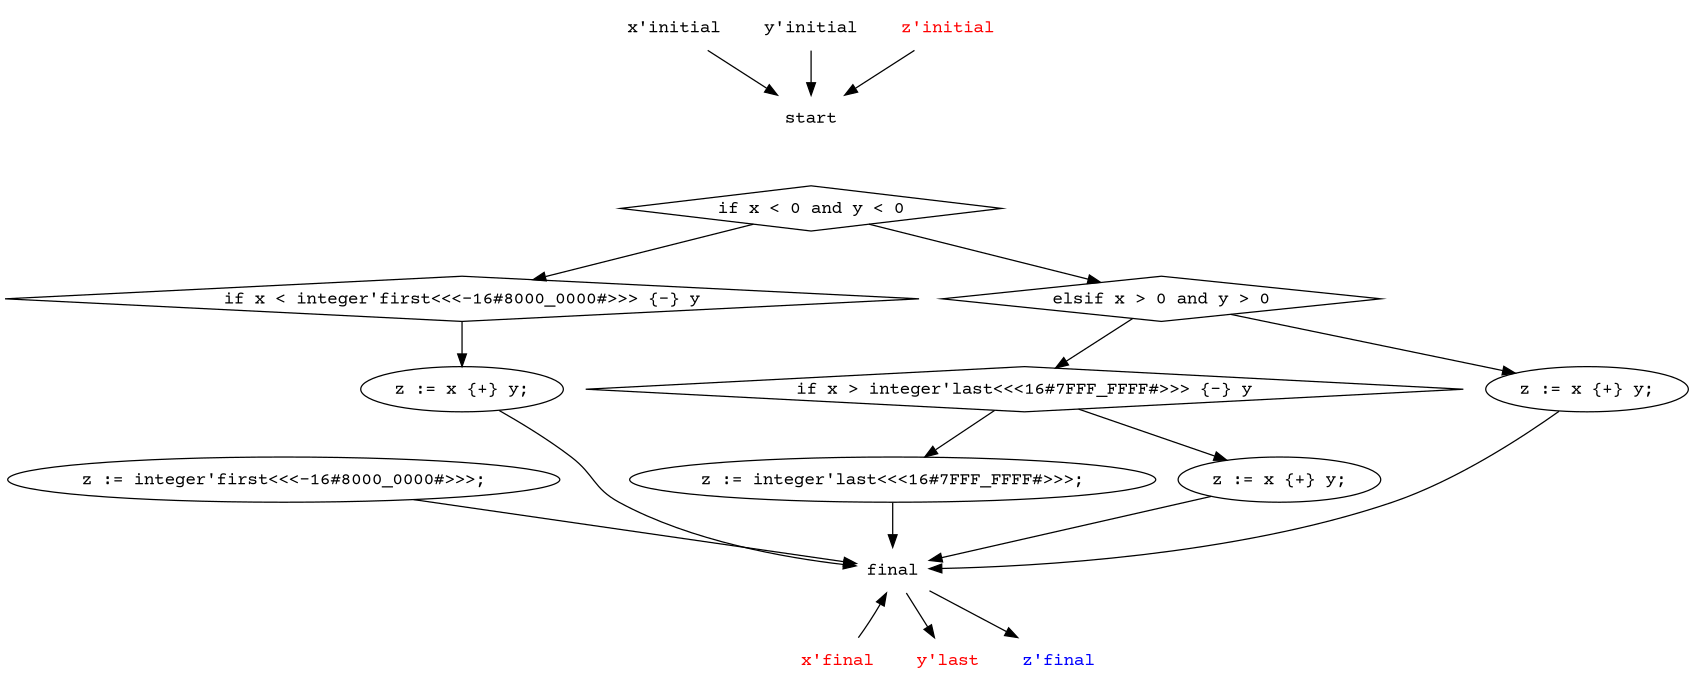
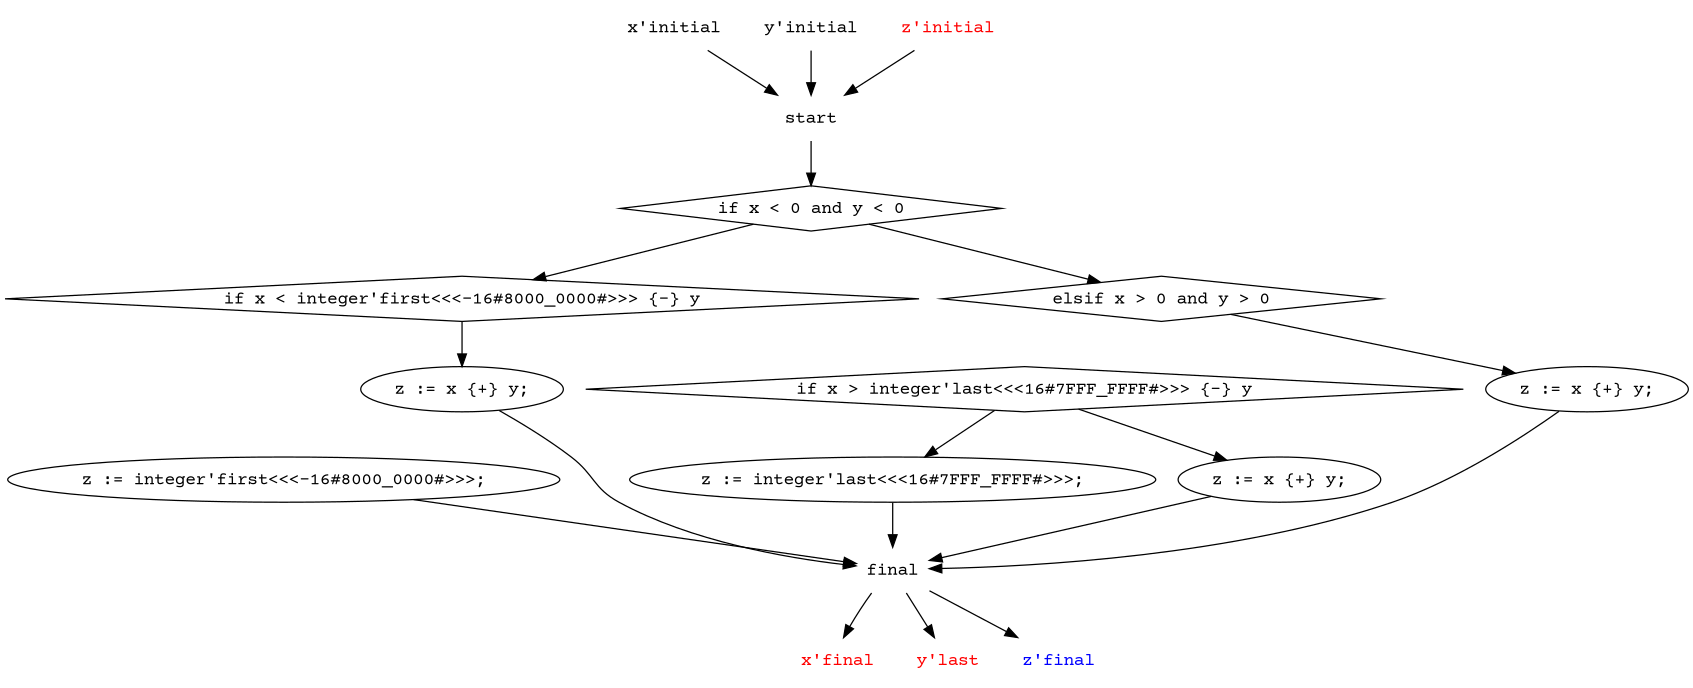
none -> (811, 157)
(1100, 340) -> none
(870, 621) -> (860, 610)
